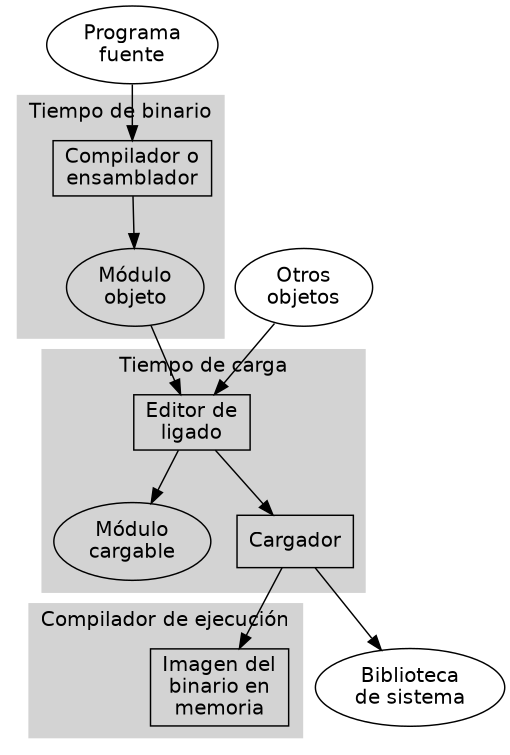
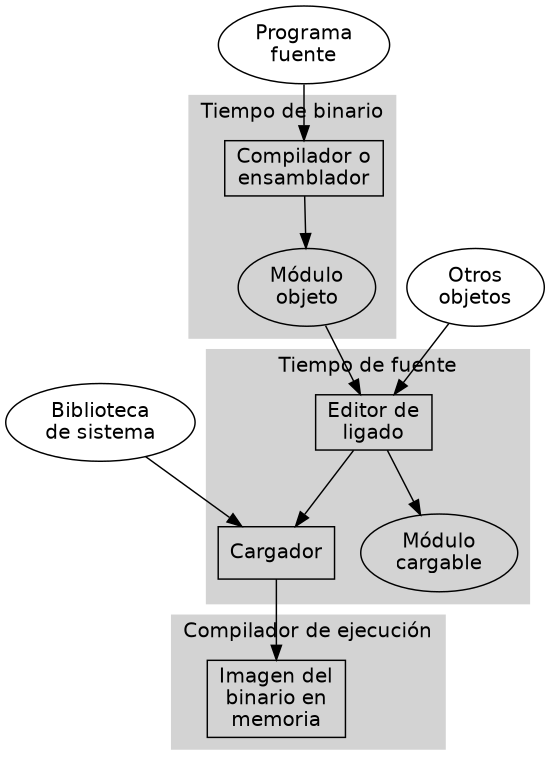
(204, 366) -> (368, 366)
(343, 603) -> (188, 487)
